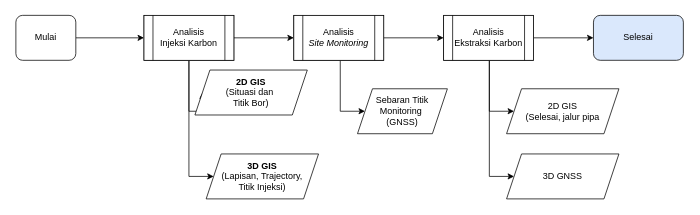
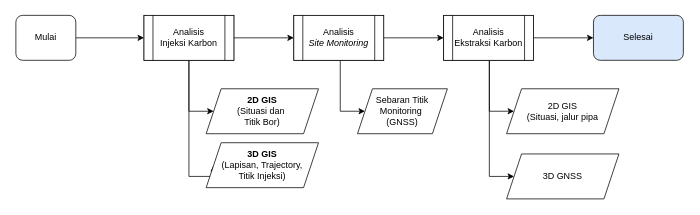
(251, 93) -> (262, 111)
(563, 111) -> (563, 111)
(262, 177) -> (262, 165)
